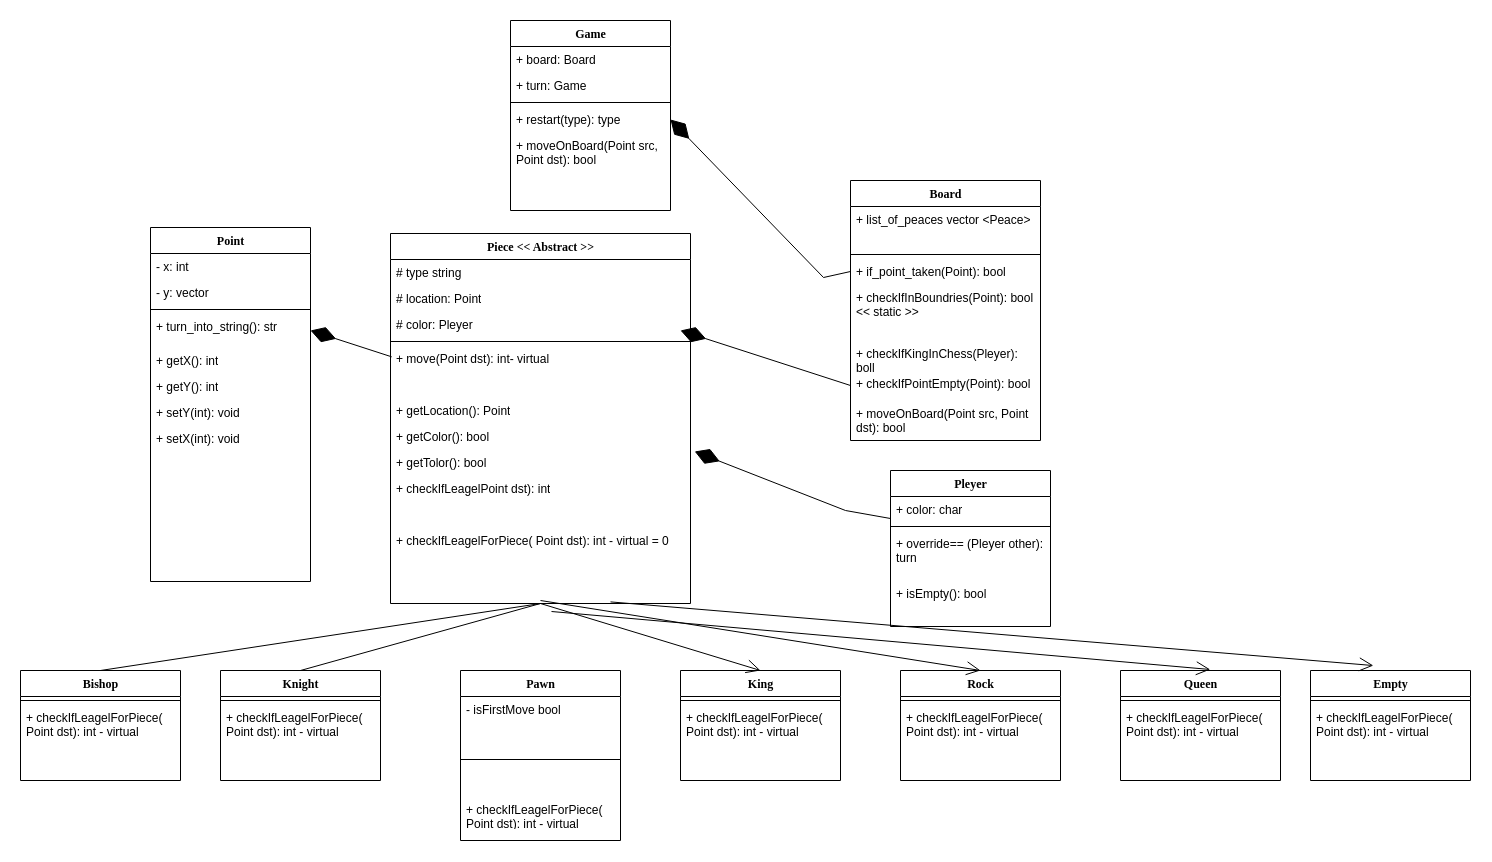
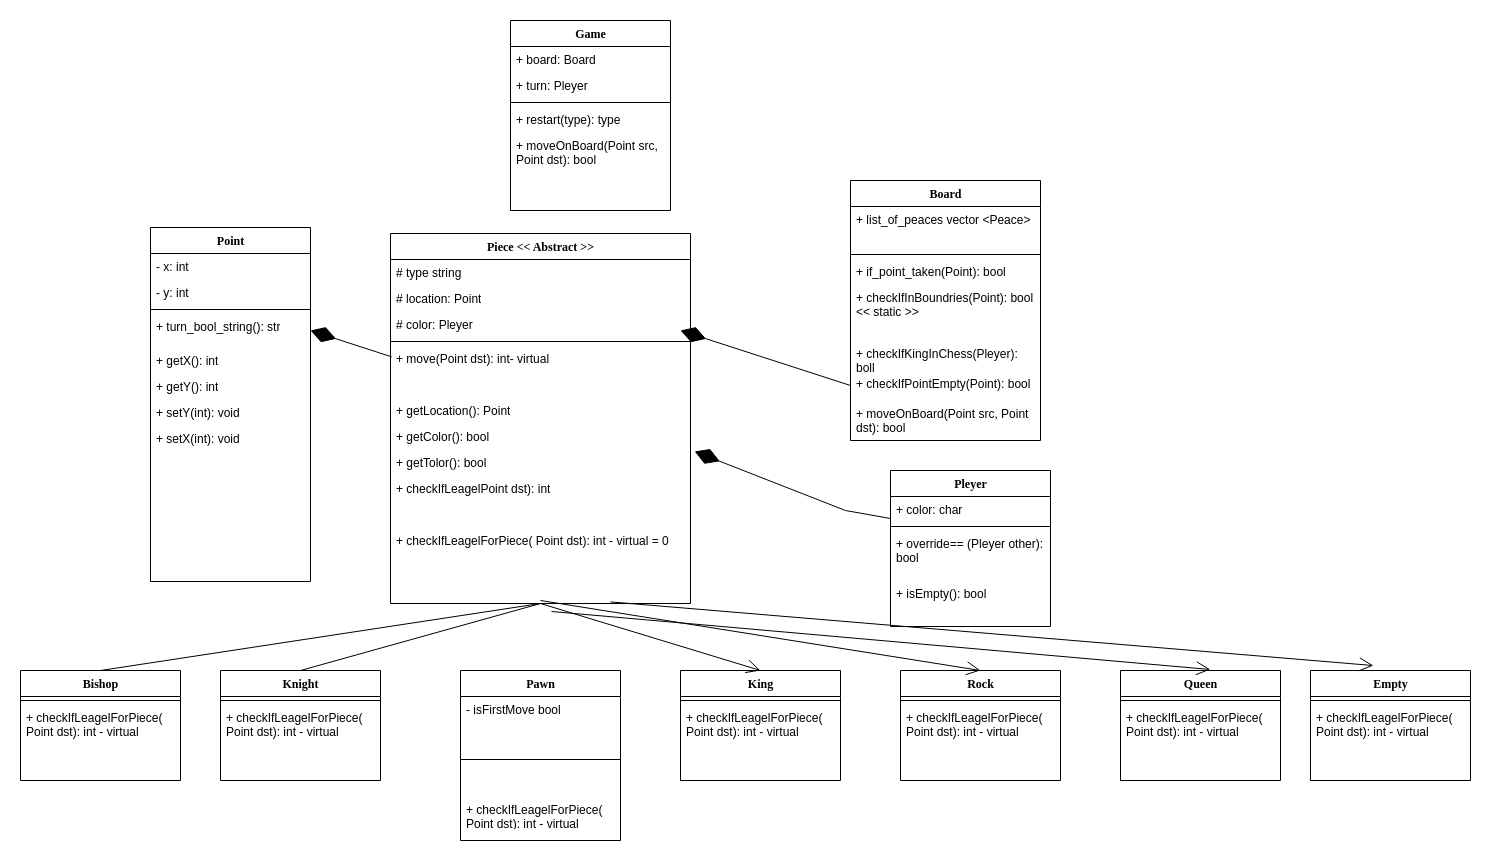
(552, 87) -> (557, 87)
(765, 218) -> none
(189, 294) -> (177, 294)
(232, 335) -> (232, 335)
(972, 552) -> (972, 552)
